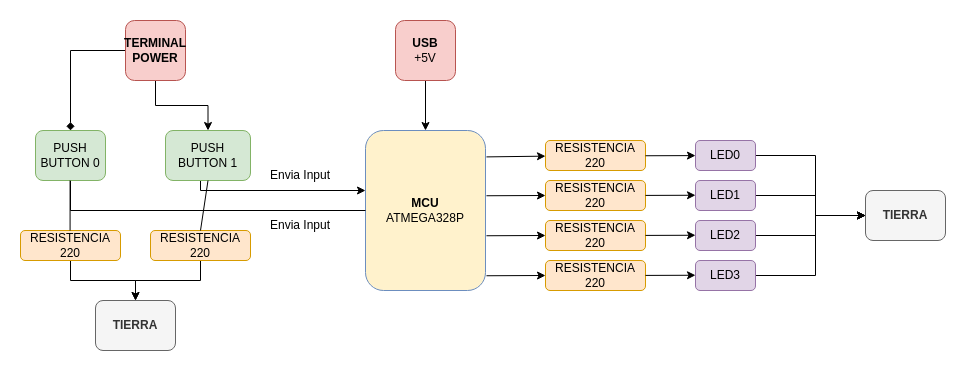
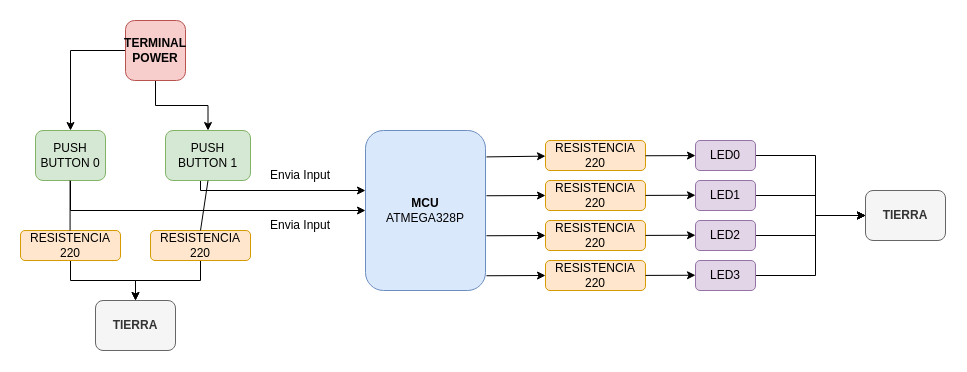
(426, 51) -> none
(426, 102) -> none
(71, 122) -> (71, 122)
(360, 211) -> (357, 211)
(426, 211) -> (426, 211)
